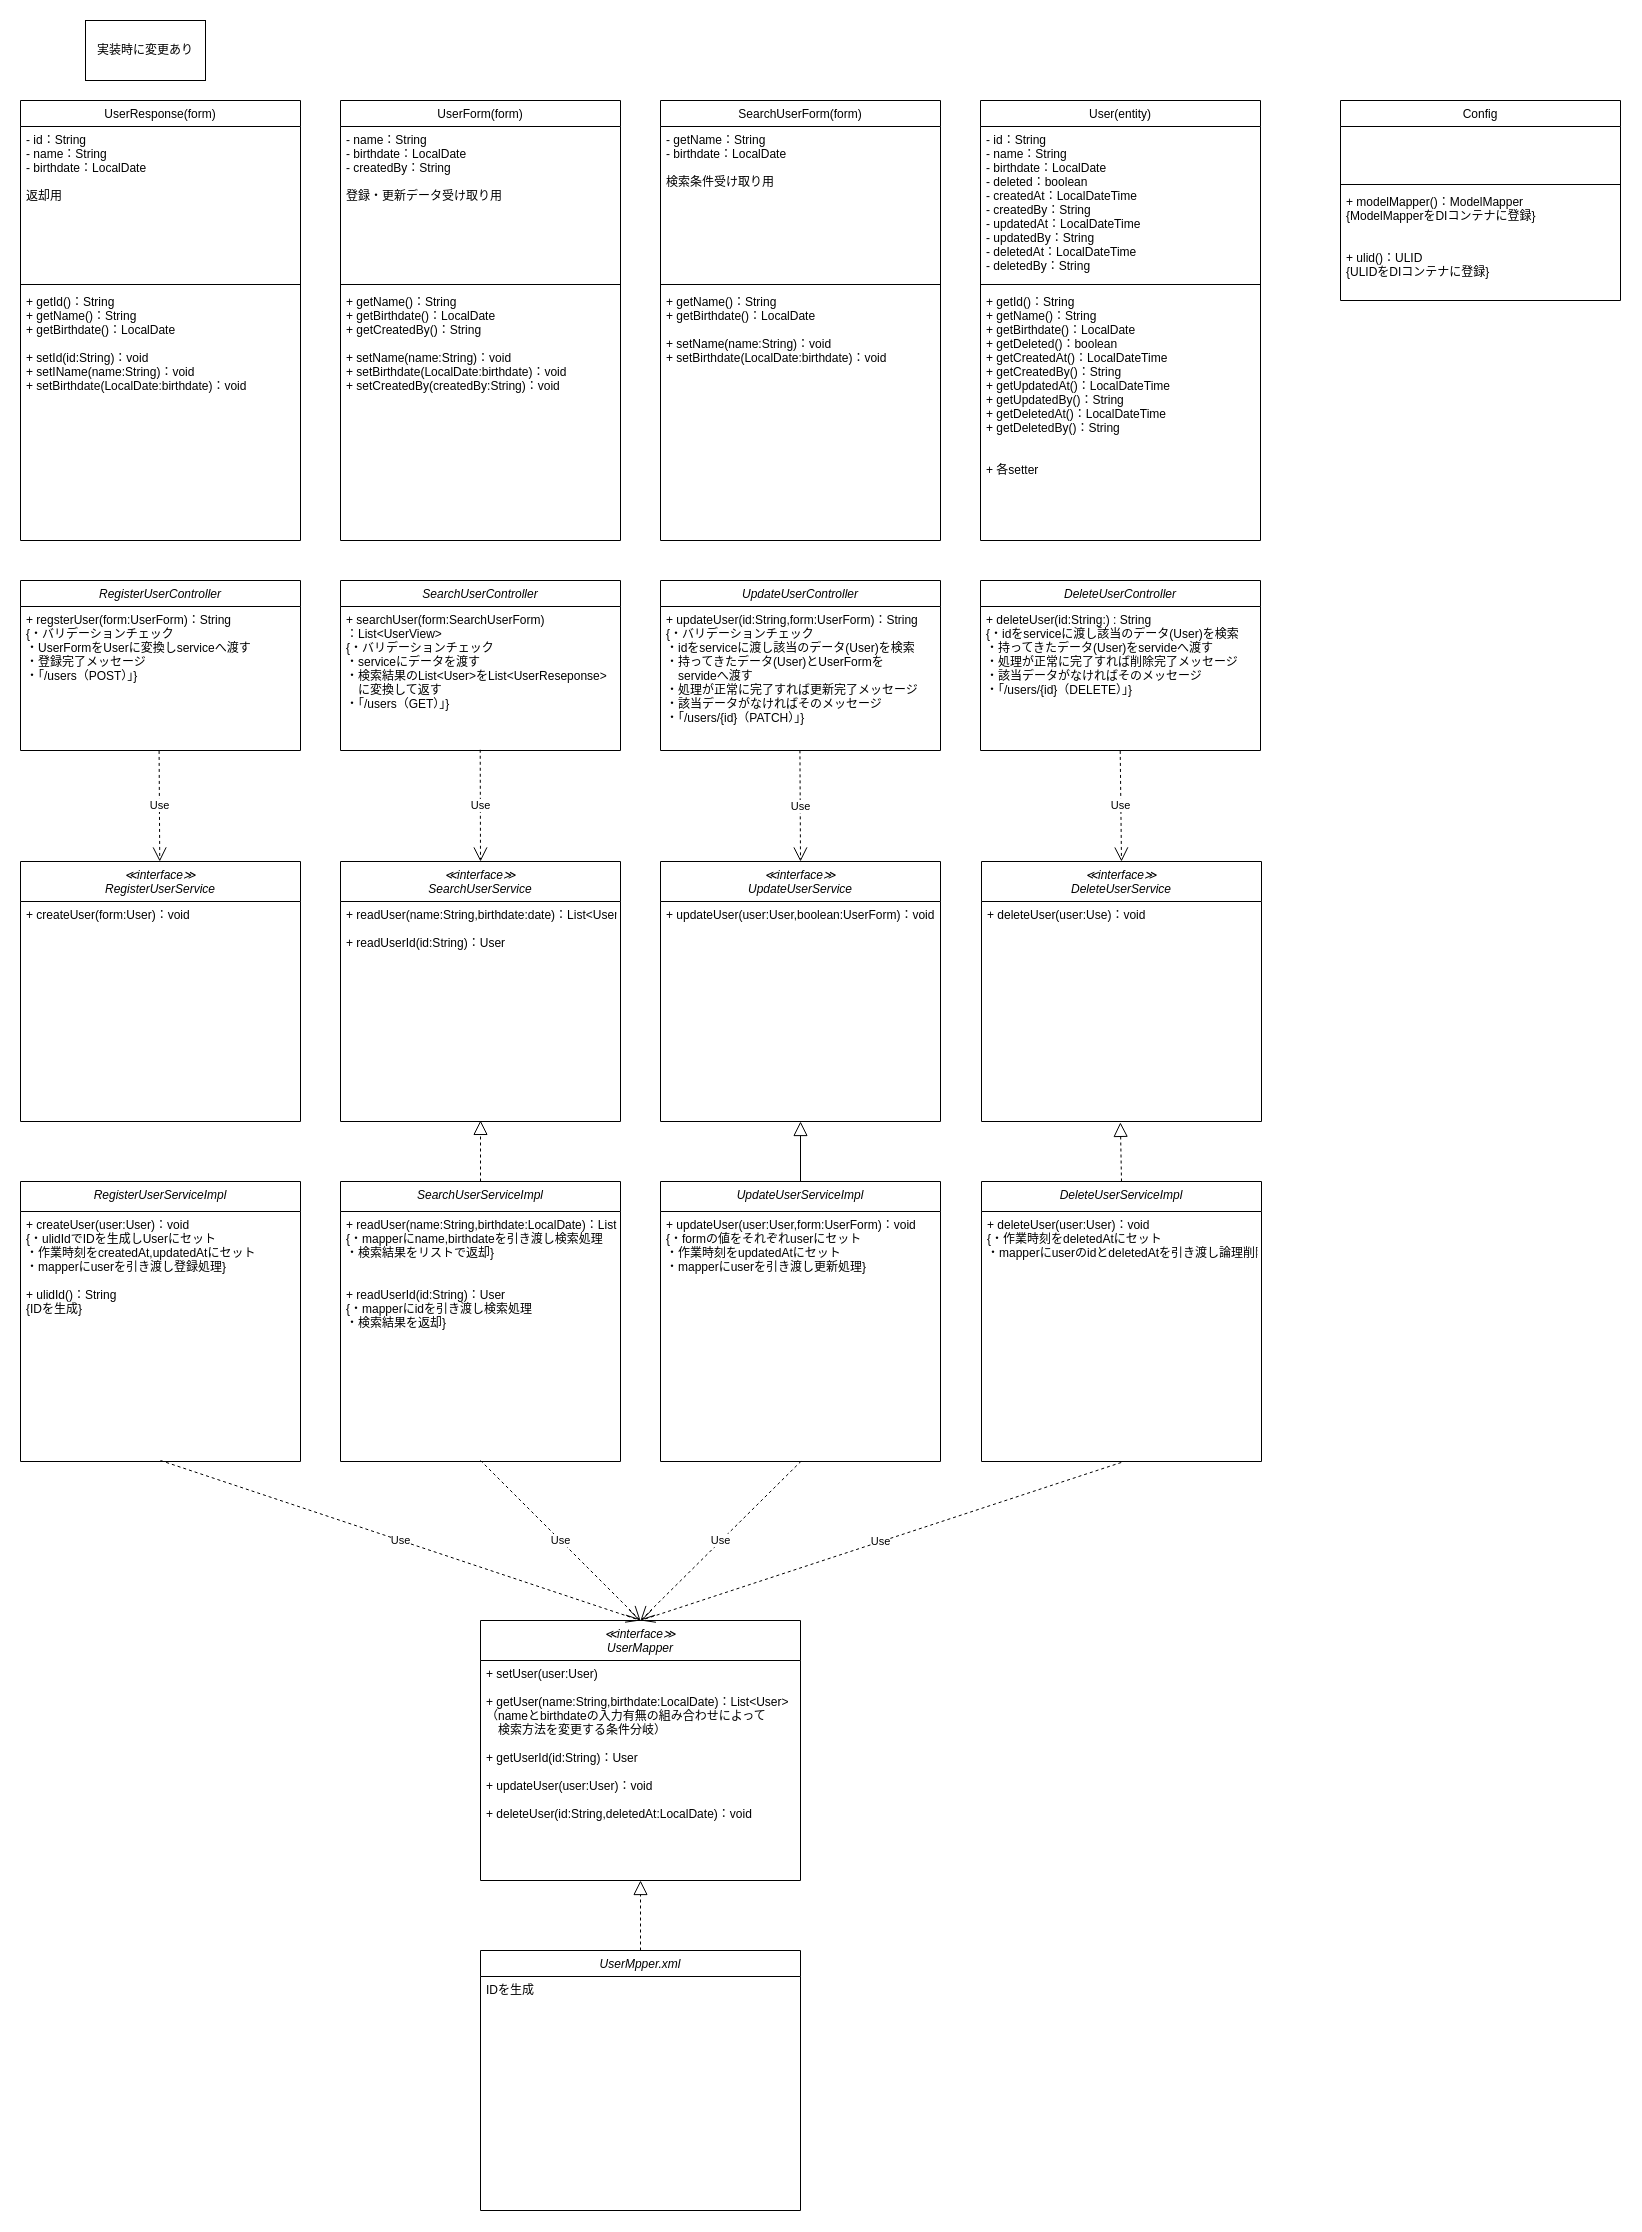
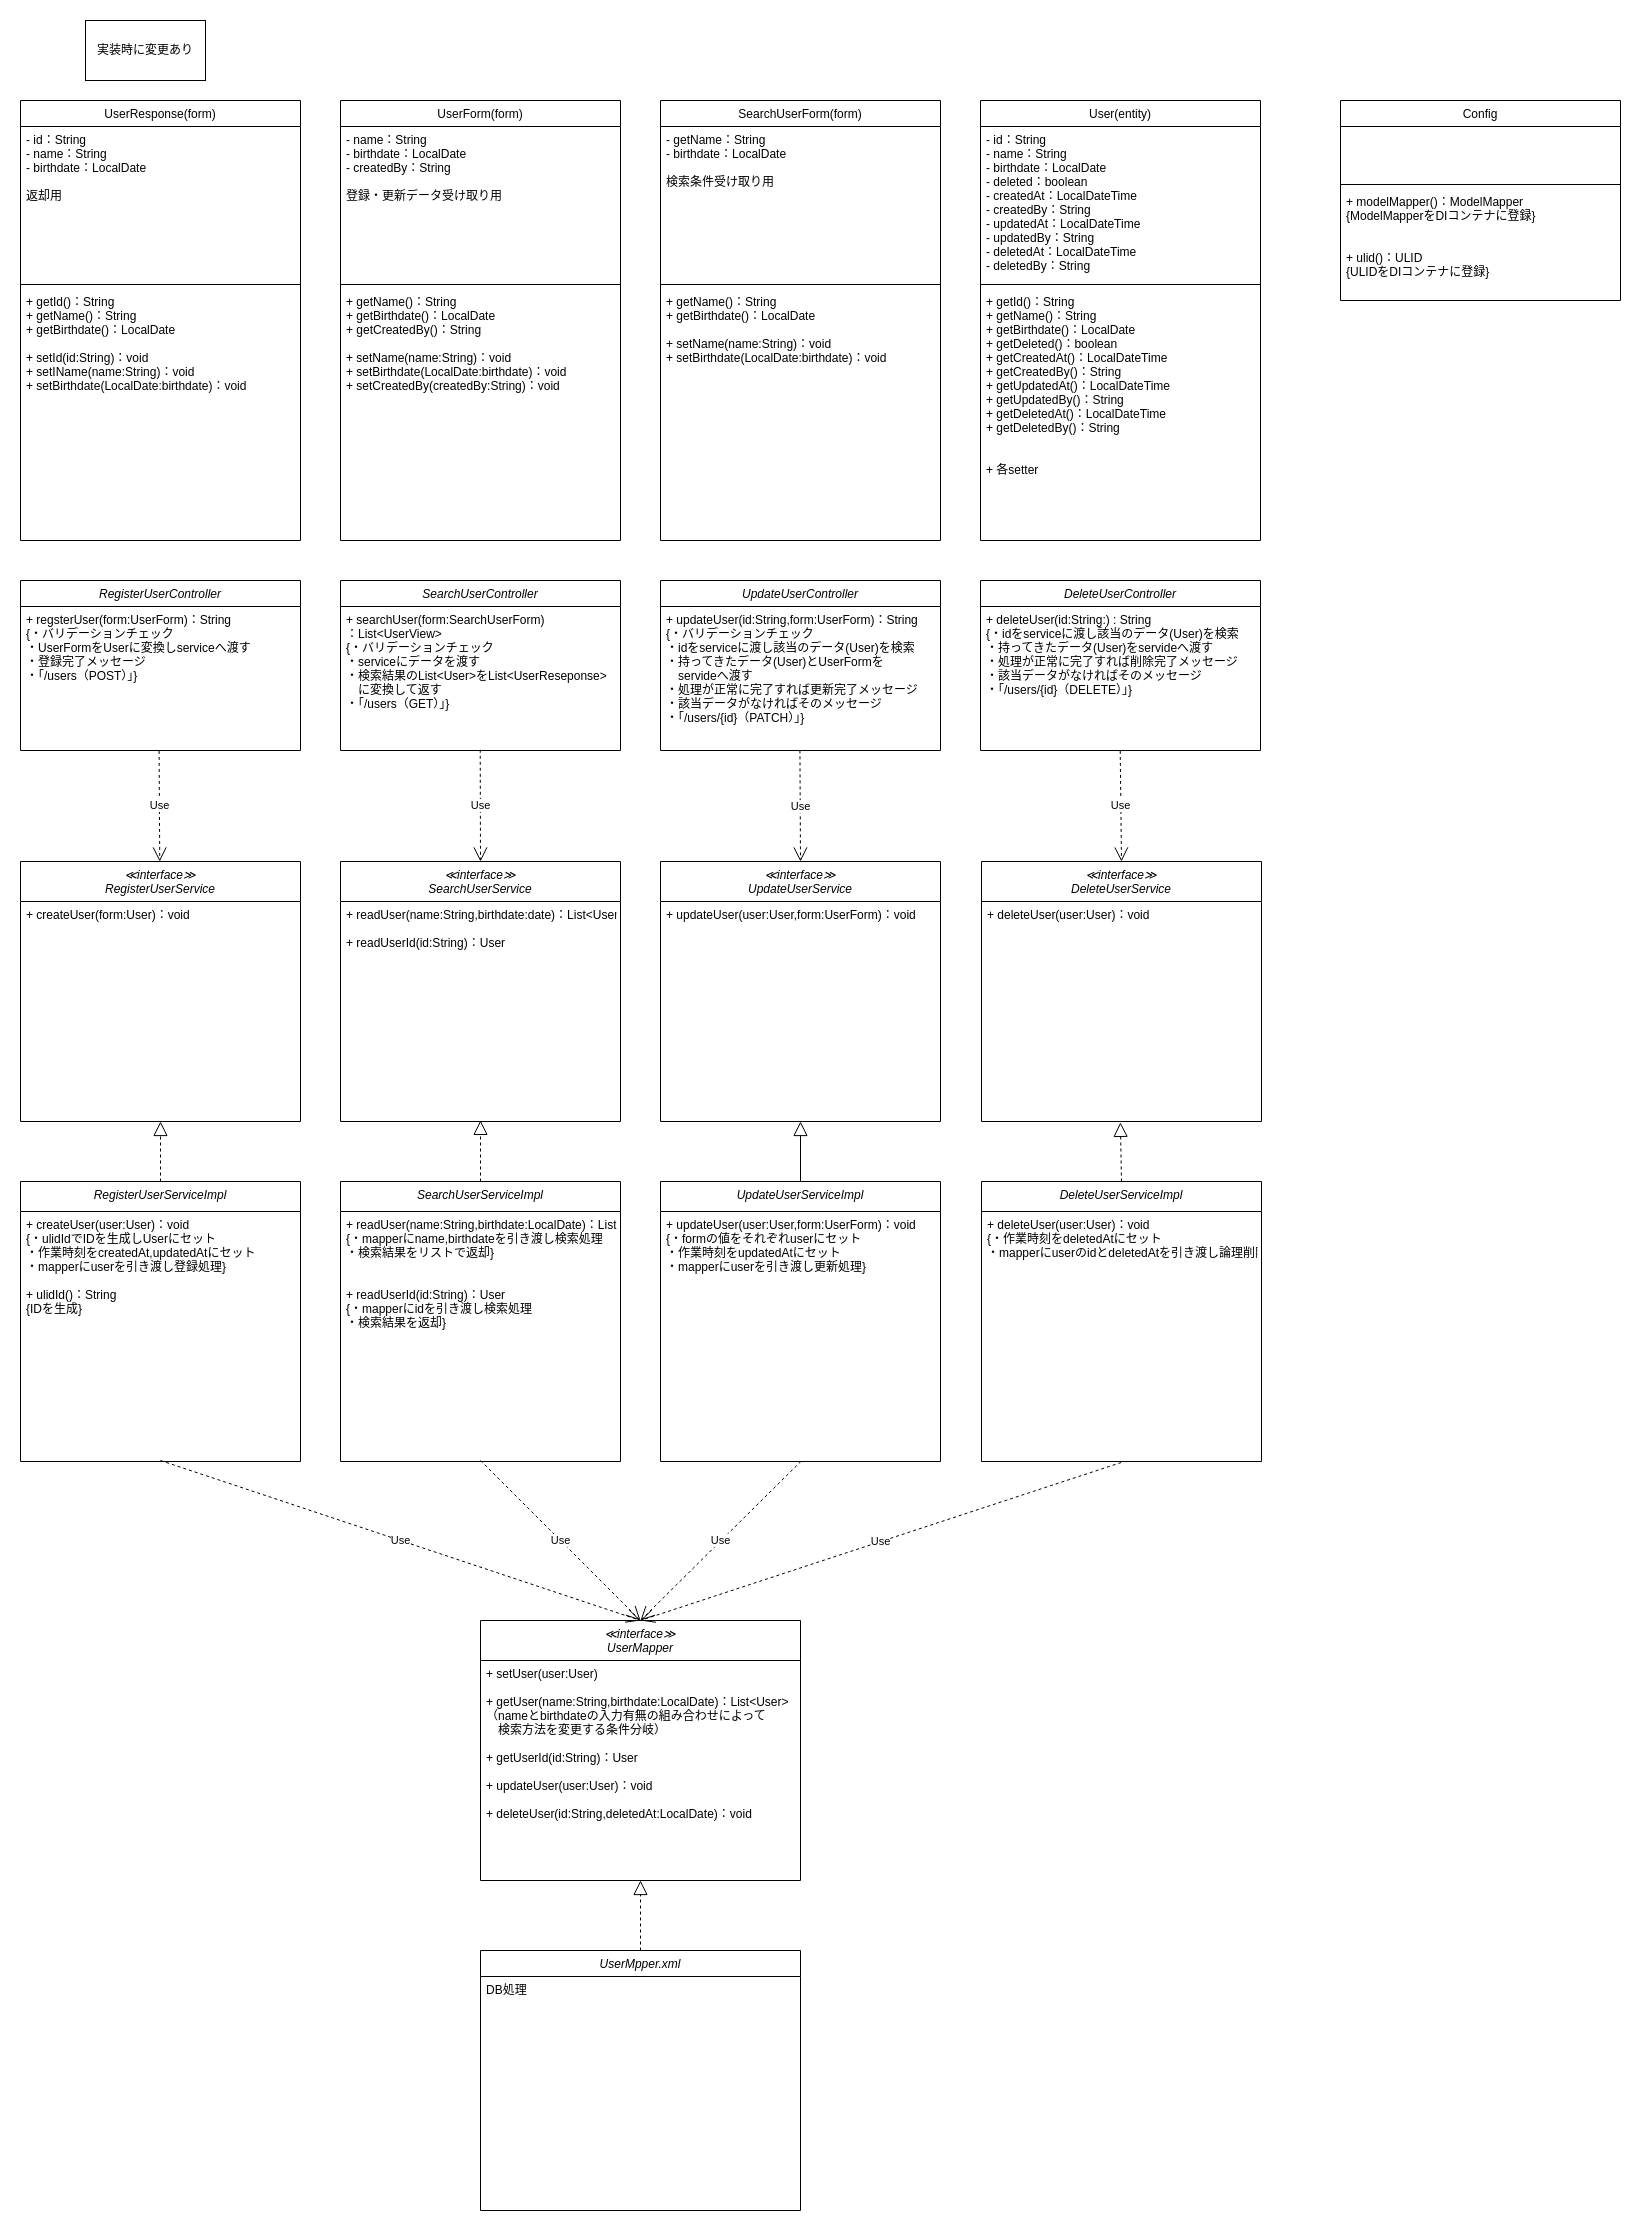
(810, 915) -> (802, 915)
(1074, 915) -> (1077, 915)
none -> (161, 1159)
(511, 1990) -> (505, 1990)
